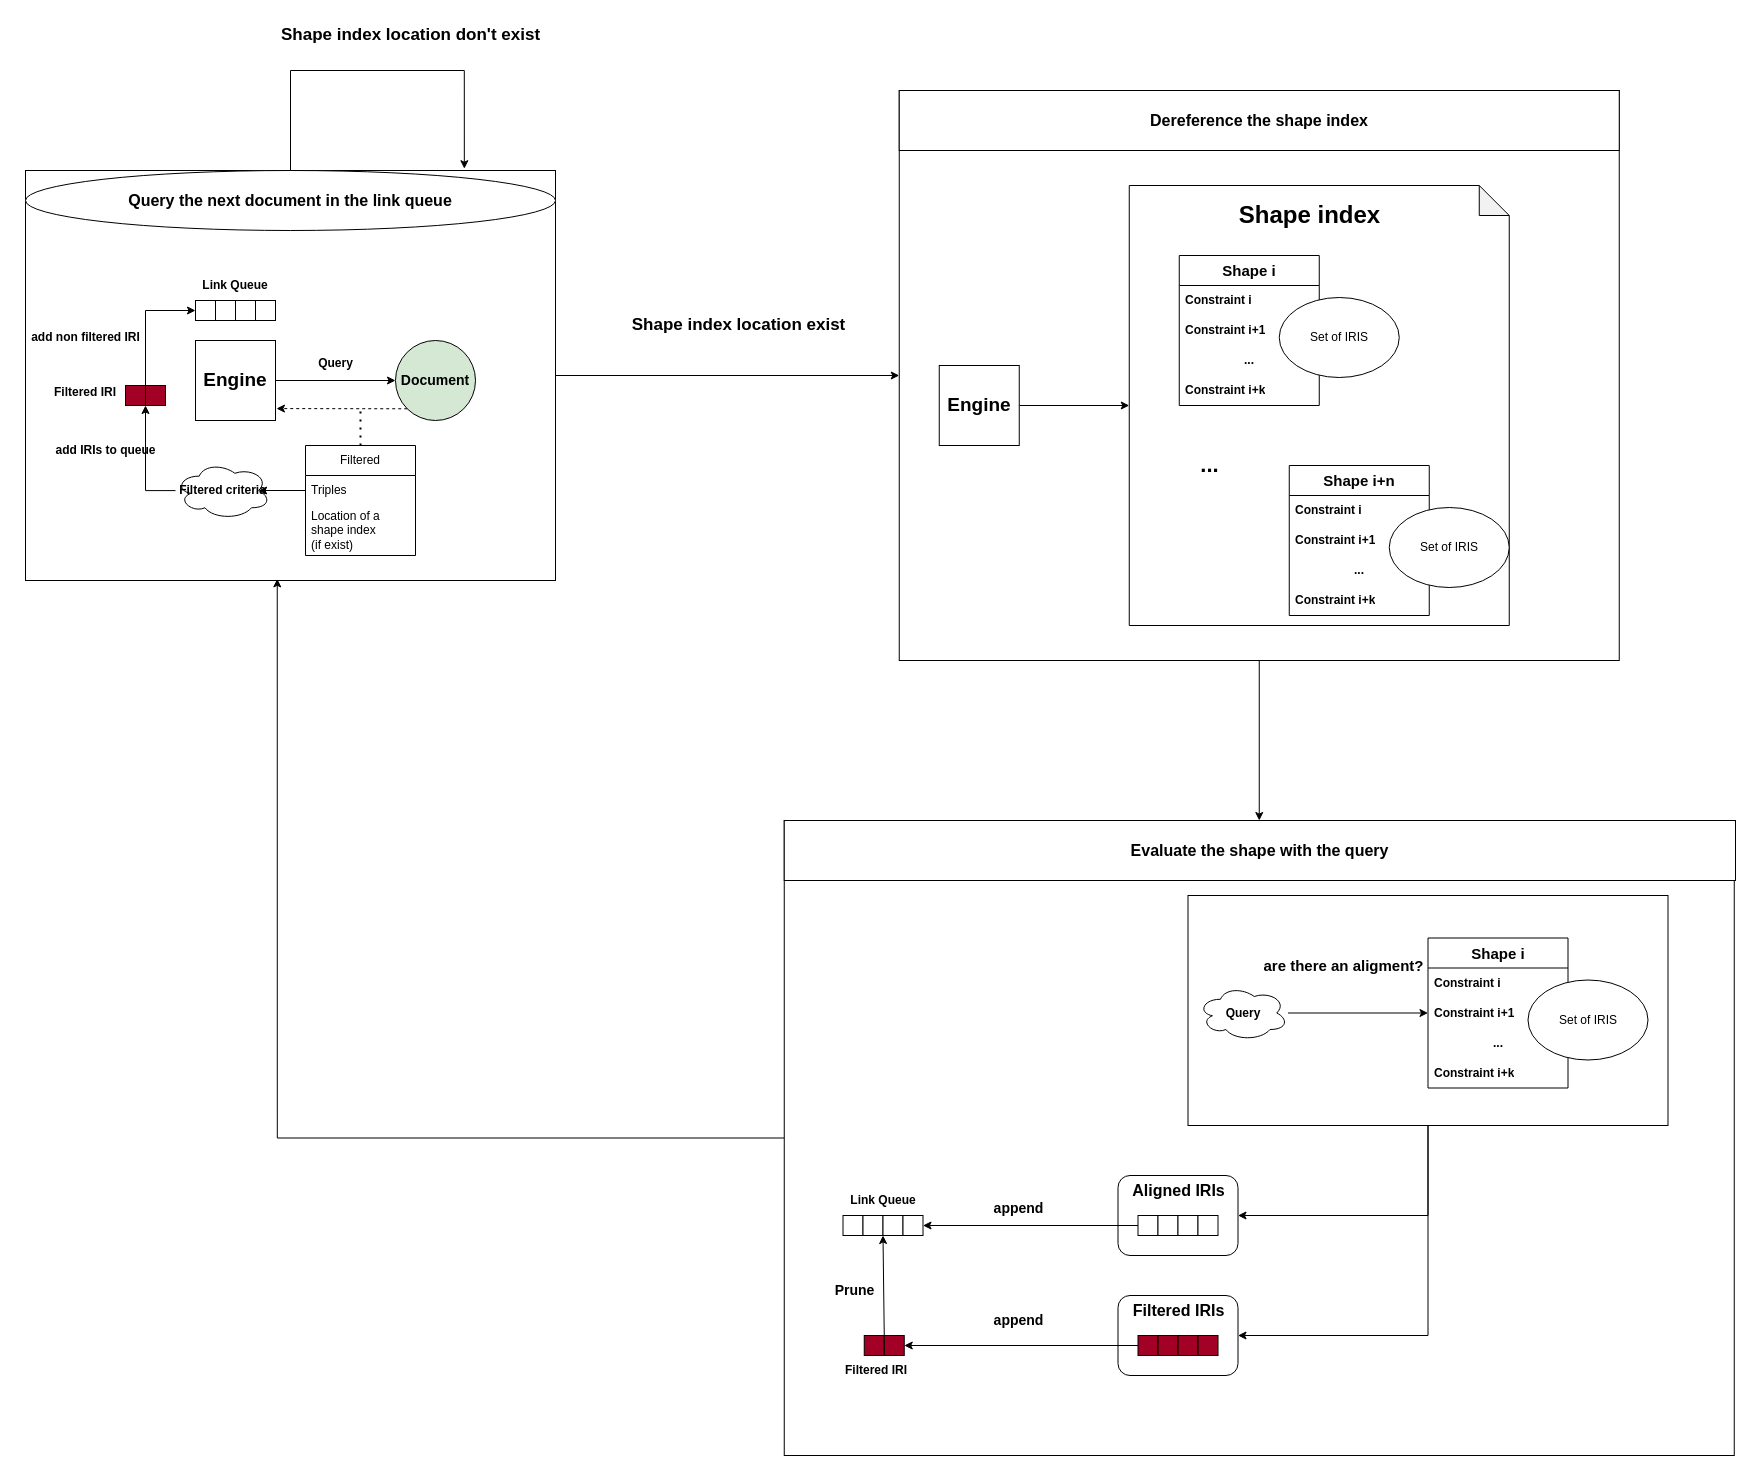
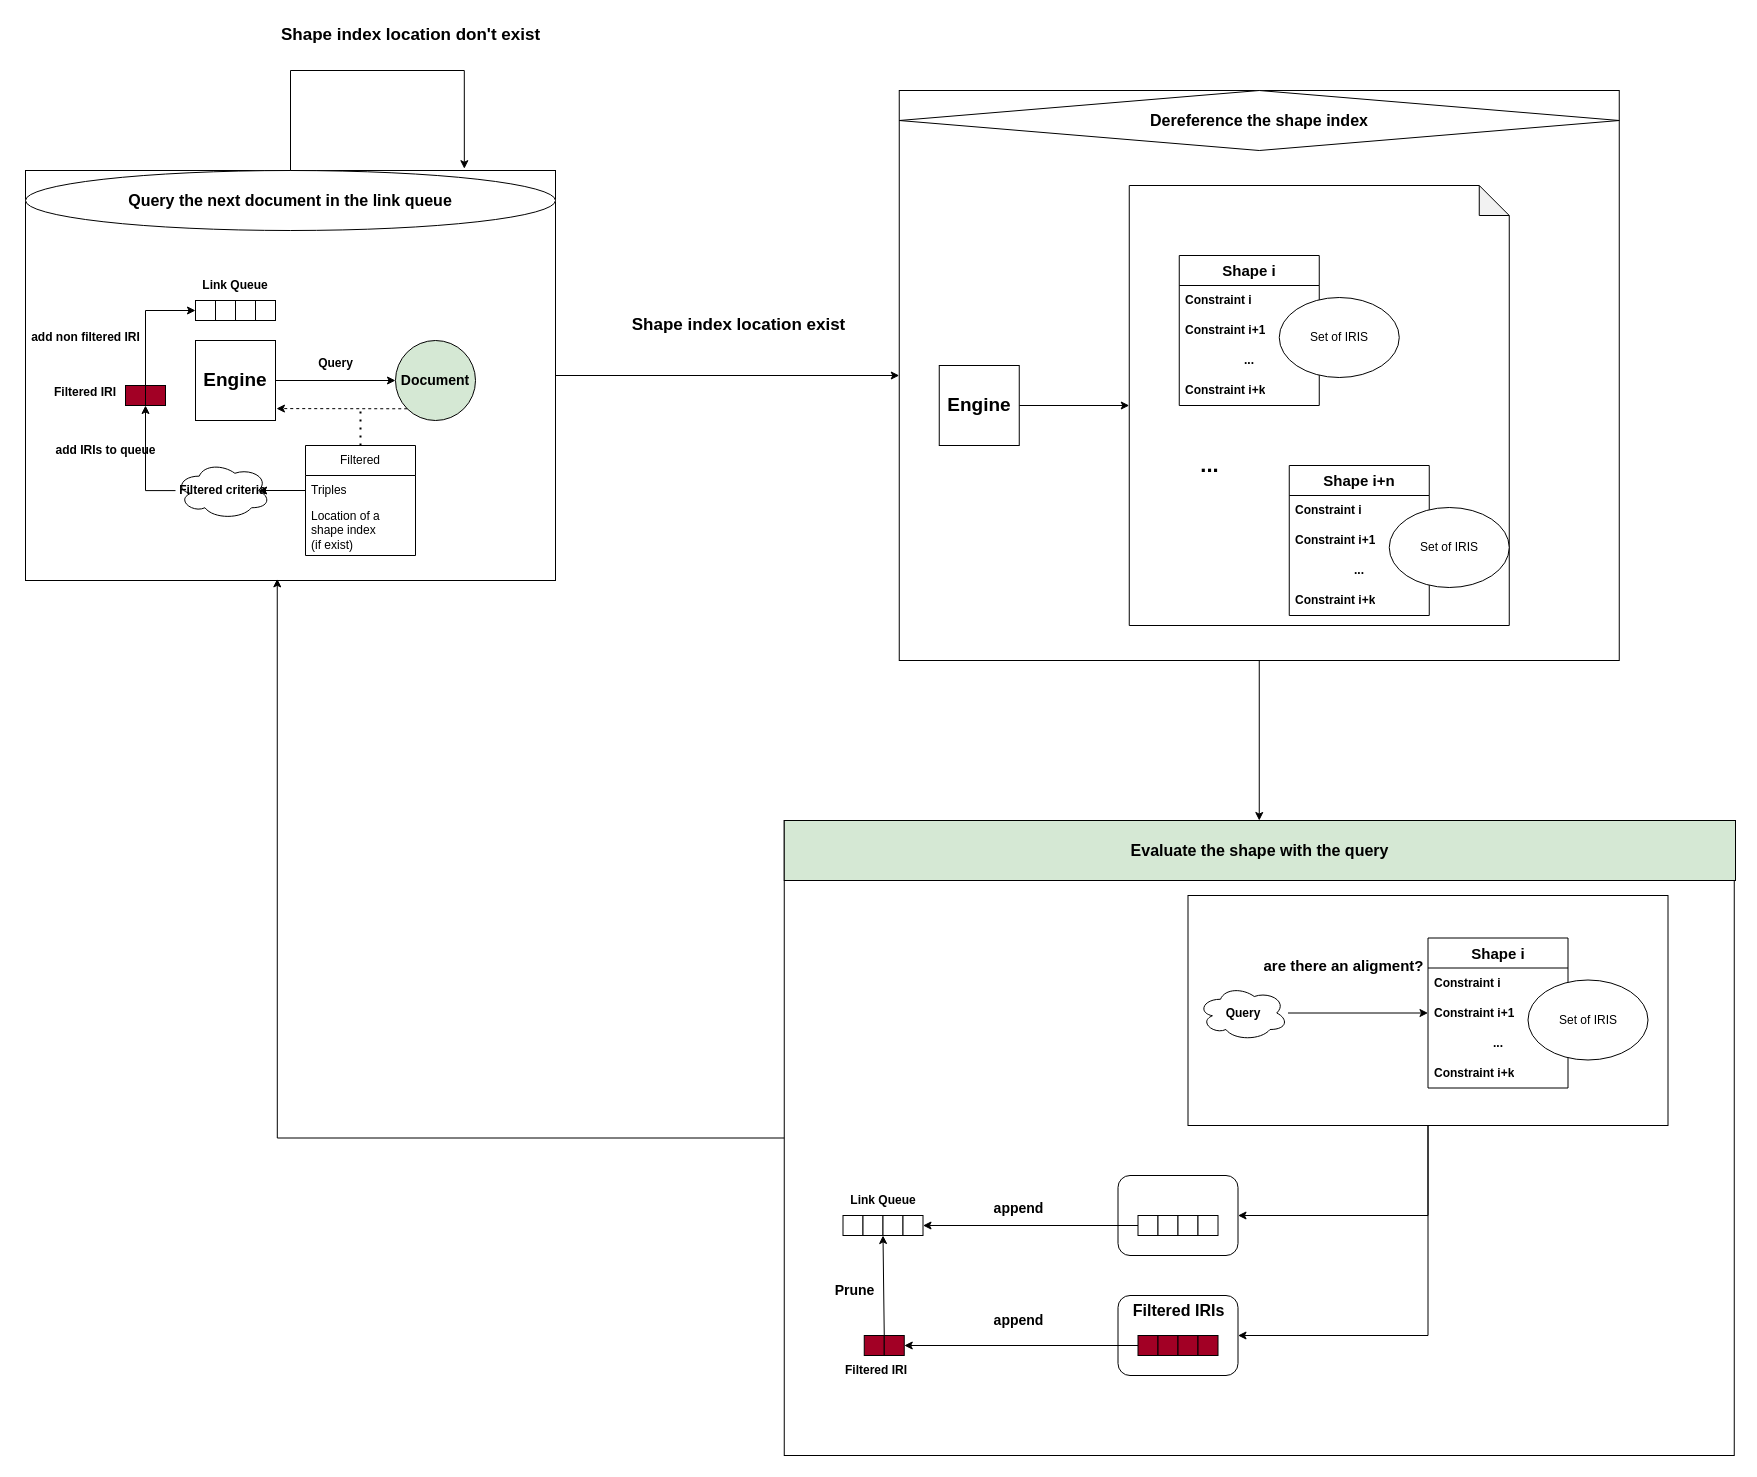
(1259, 121) -> (1259, 121)
(1309, 216) -> none
(1260, 851) -> (1260, 851)
(1178, 1191) -> none
